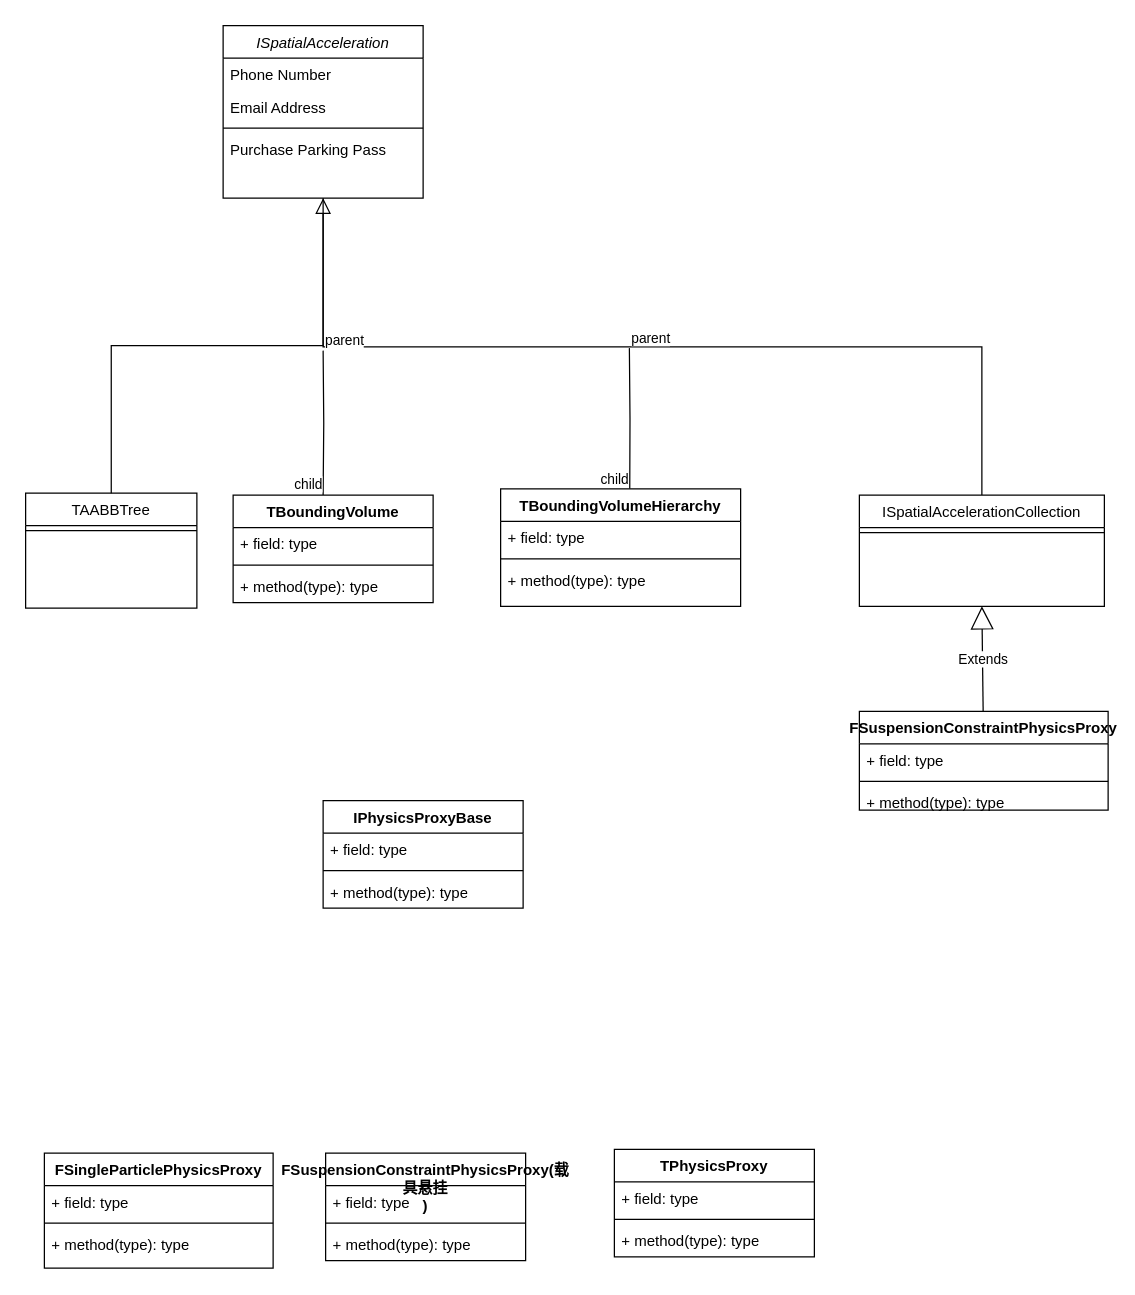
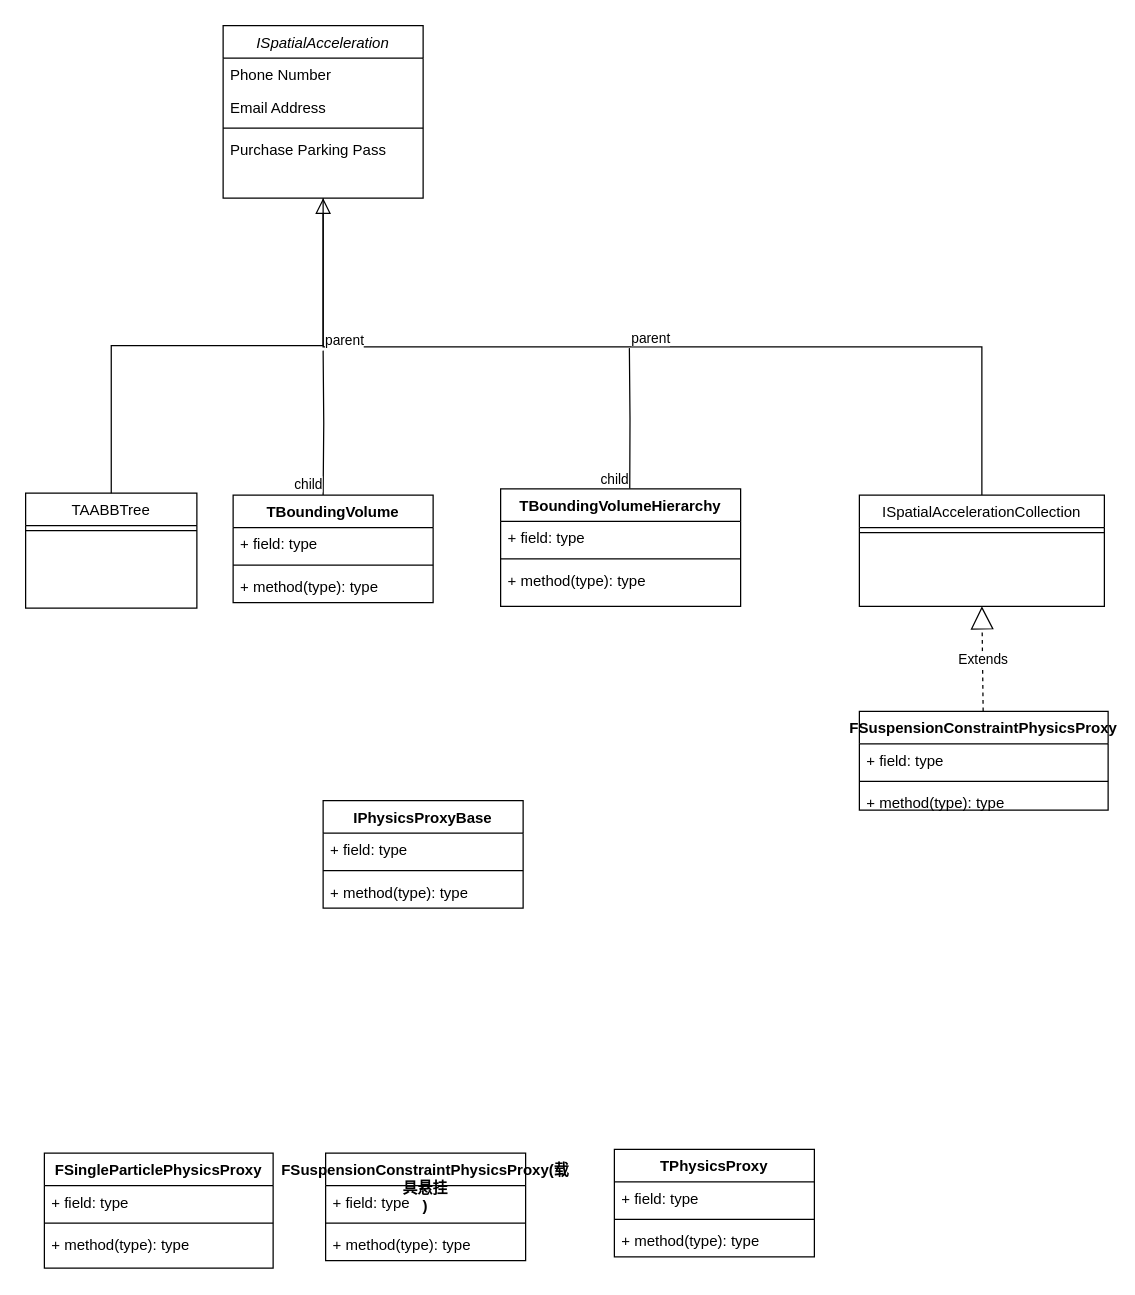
(983, 687) -> (983, 687)
